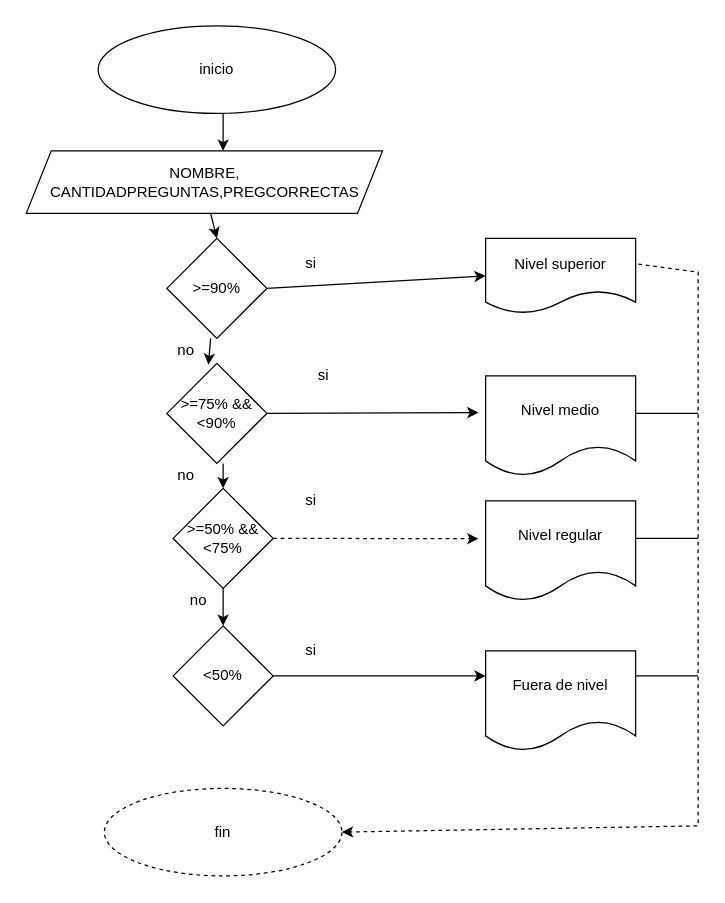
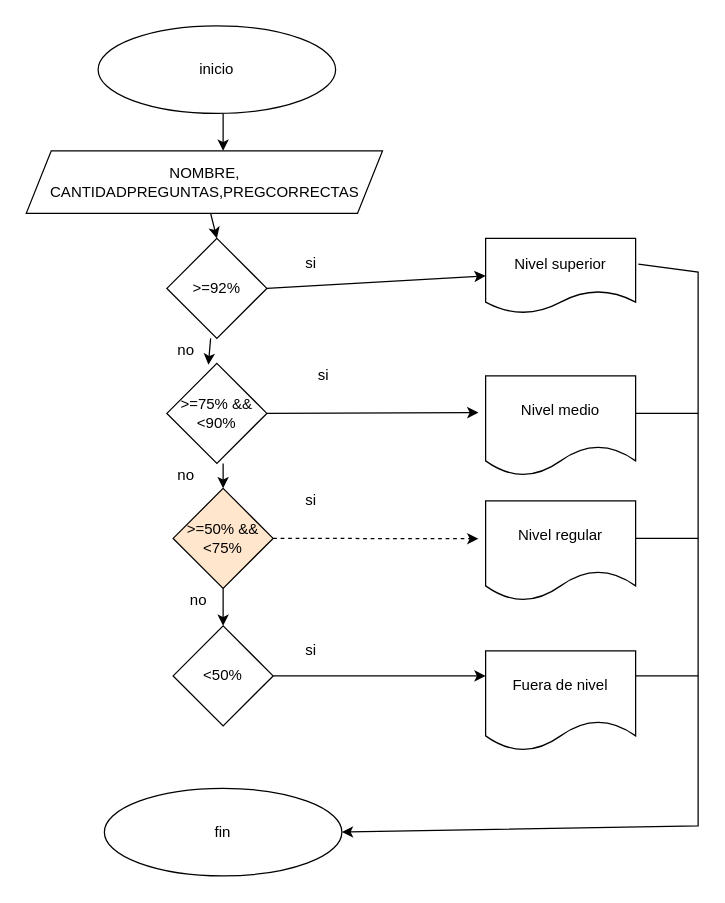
(217, 288) -> (217, 288)
(223, 538) -> (223, 538)
(698, 693) -> (698, 693)
(223, 832) -> (223, 832)
